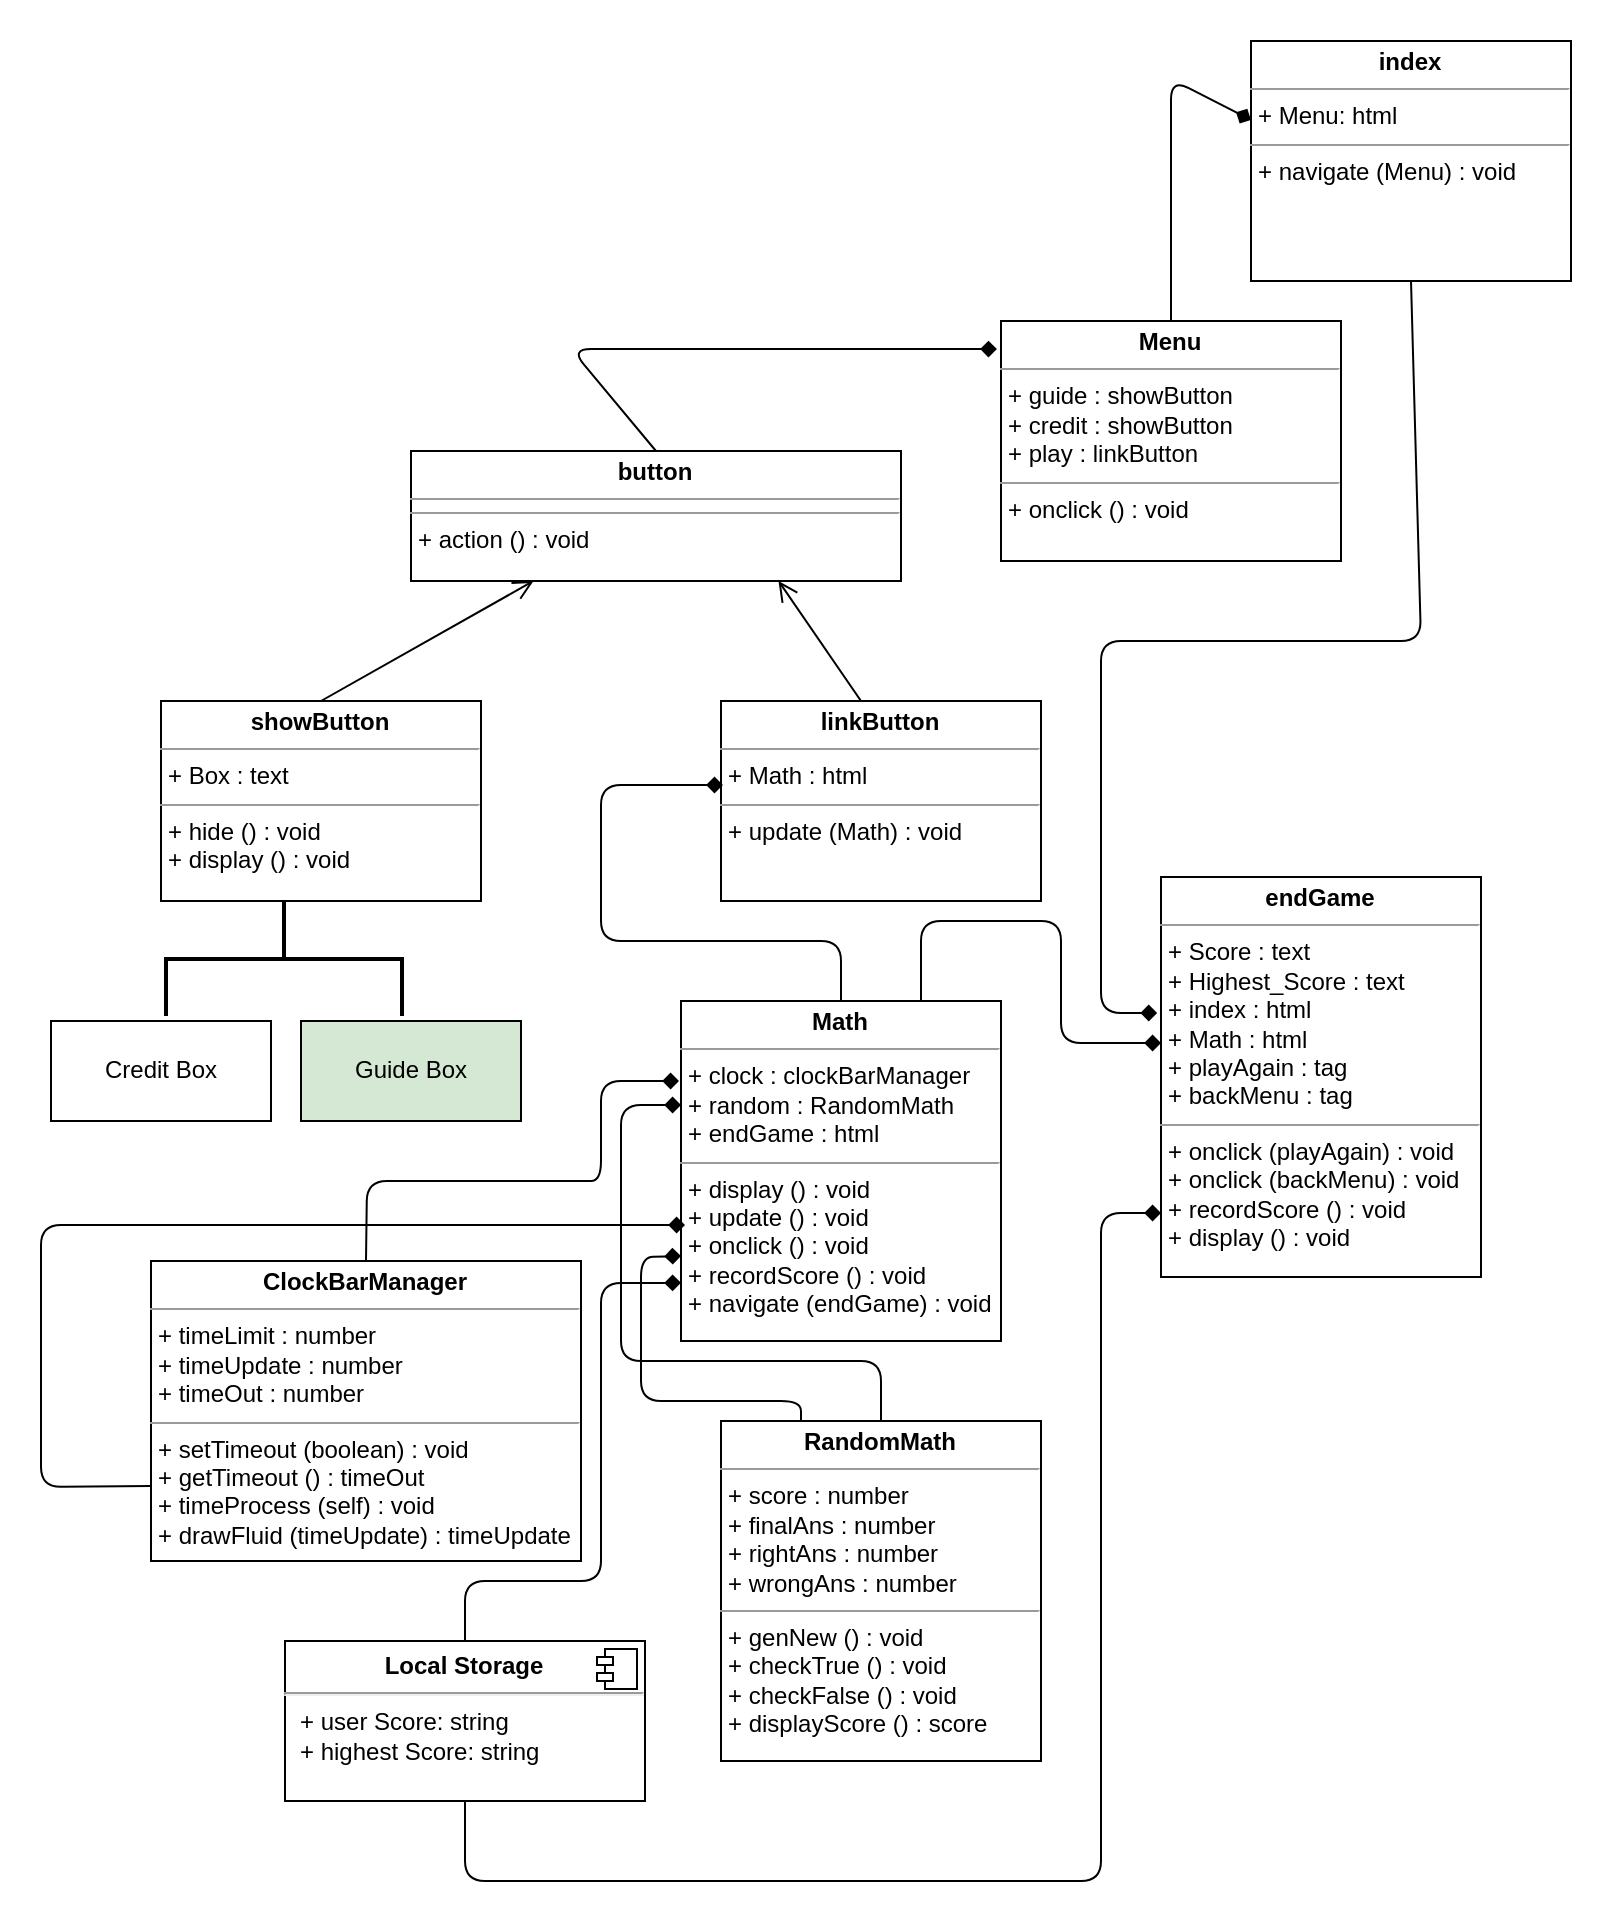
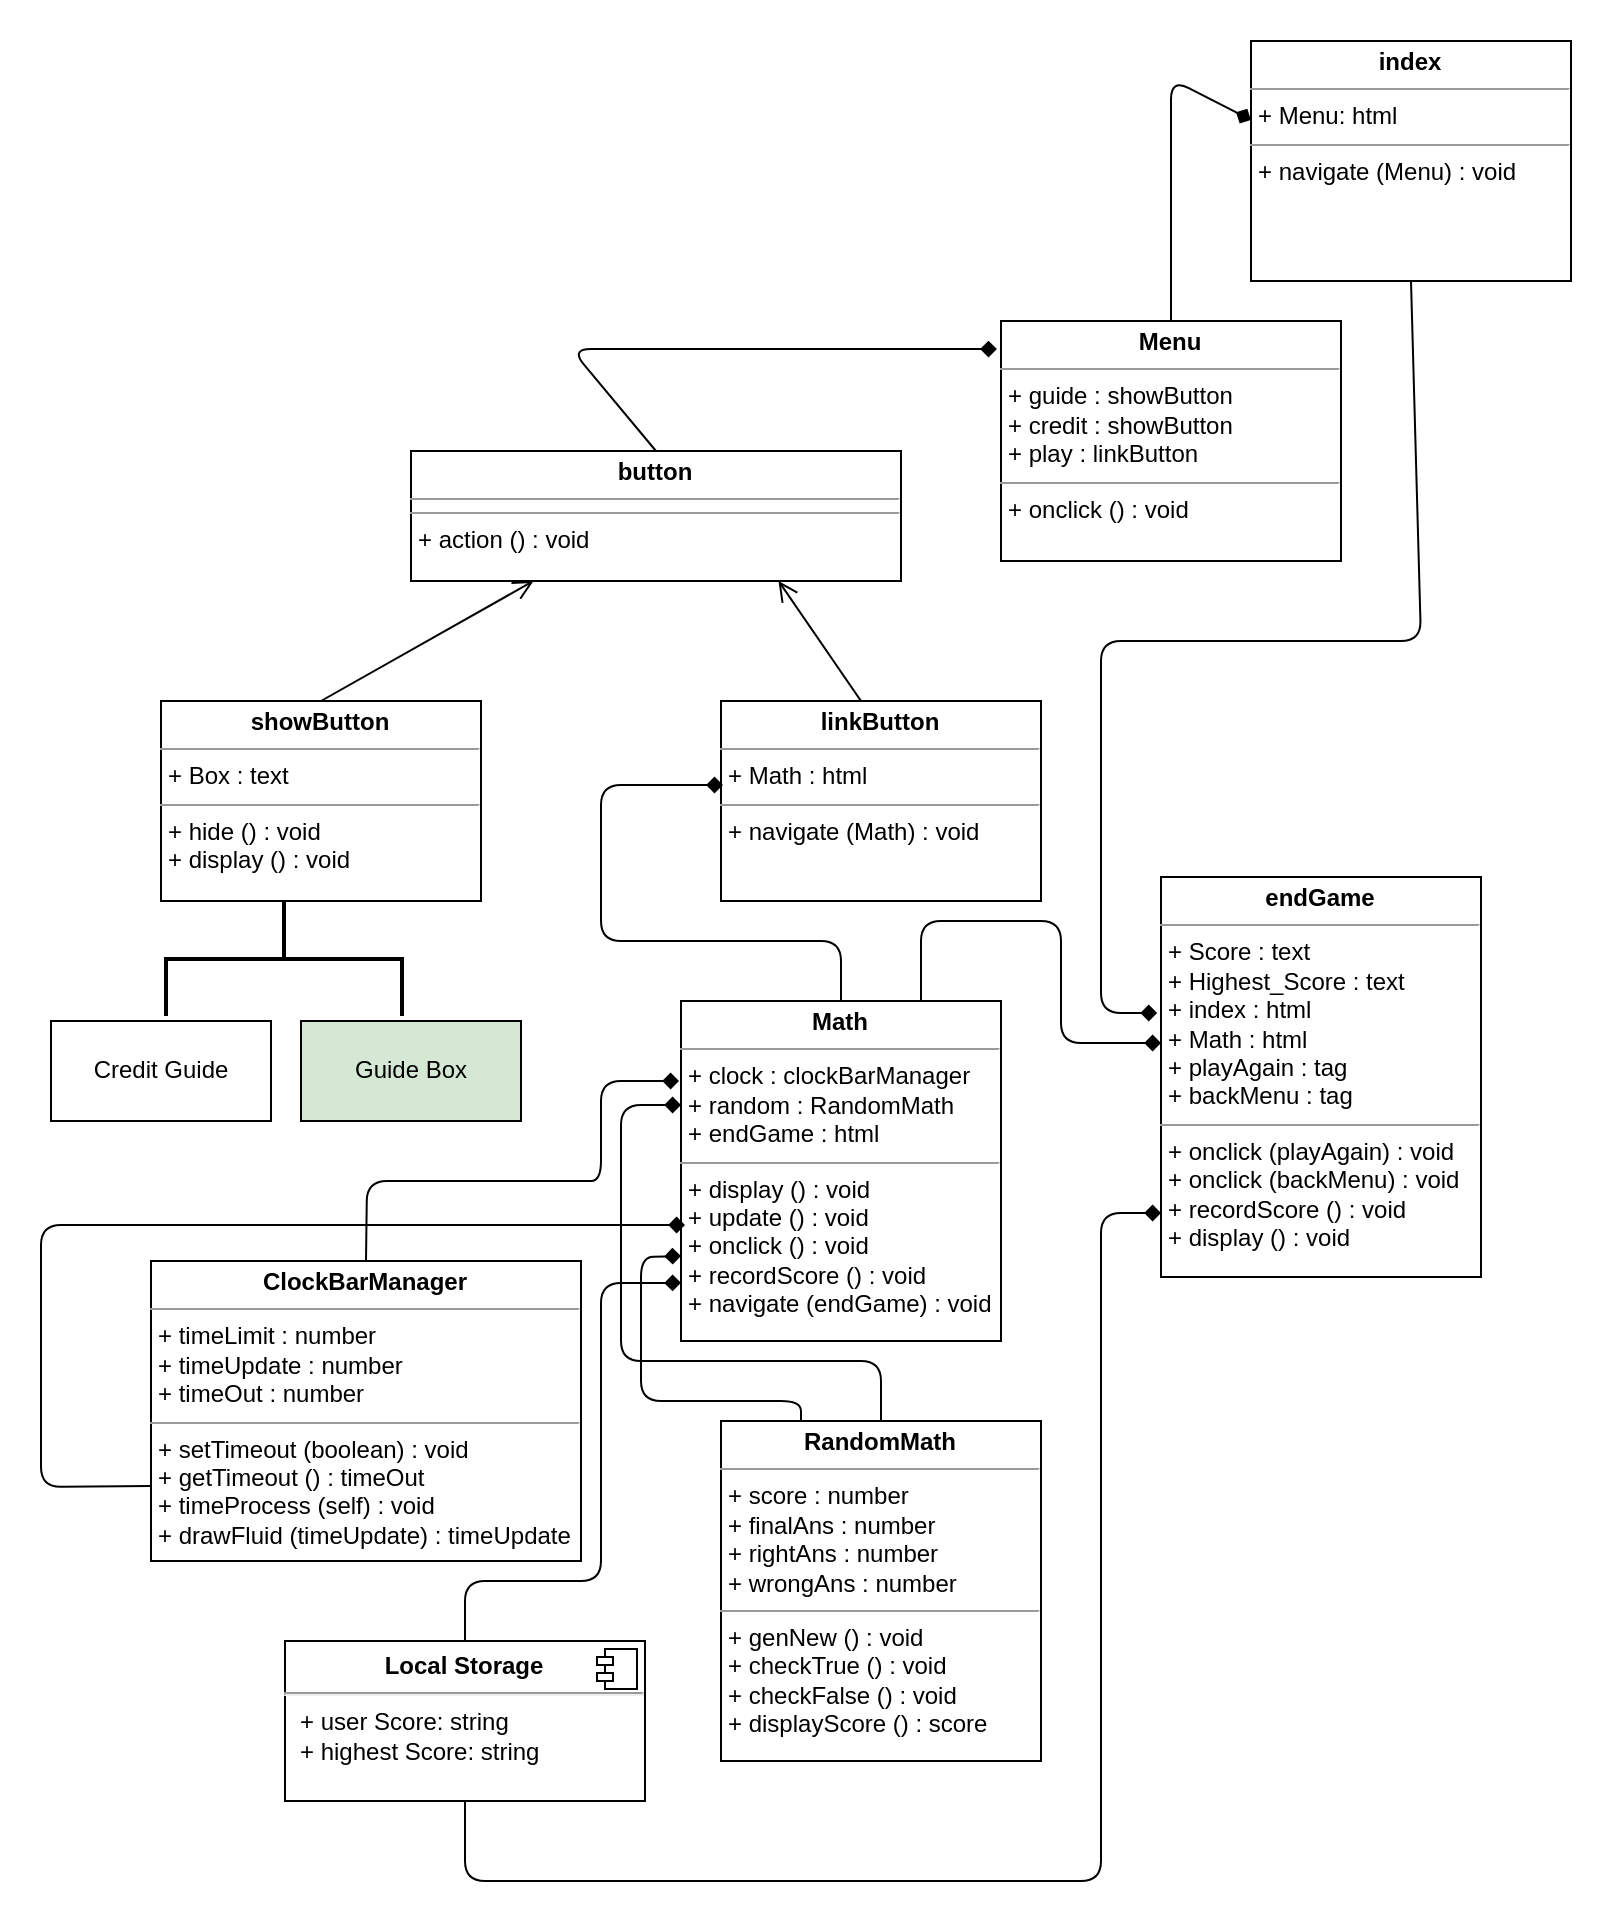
(850, 744) -> (860, 744)
(162, 1071) -> (162, 1071)
